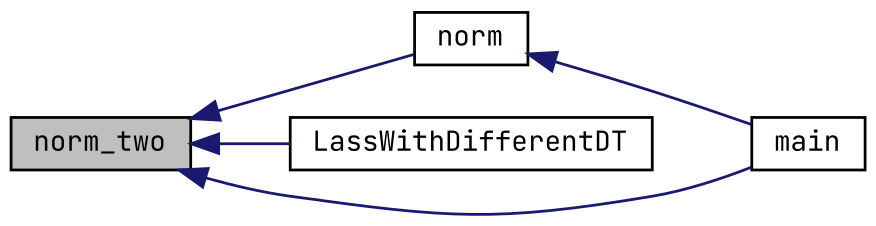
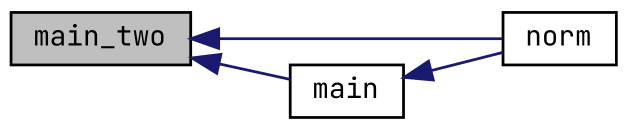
(653, 92) -> (467, 61)
(101, 144) -> (101, 39)
(471, 144) -> none
